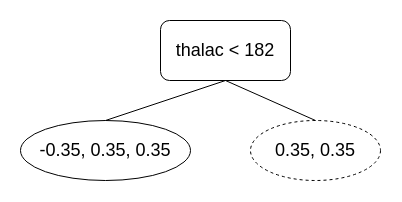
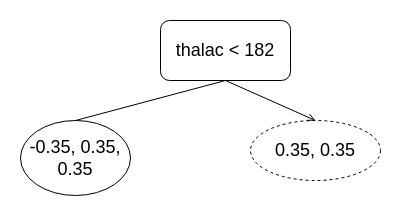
(311, 118) -> (311, 118)
(106, 151) -> (76, 158)
